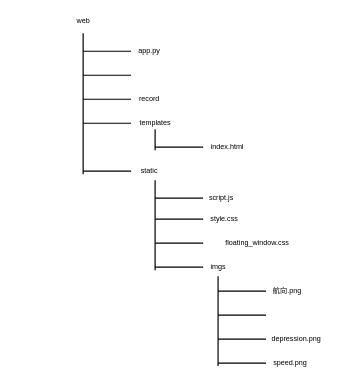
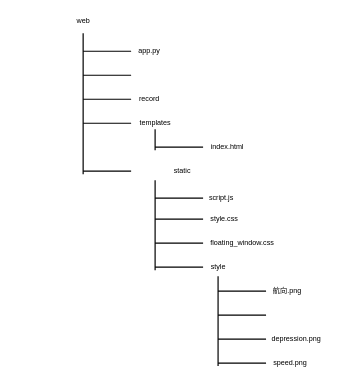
(149, 171) -> (182, 171)
(257, 243) -> (242, 243)
(218, 267) -> (218, 267)
